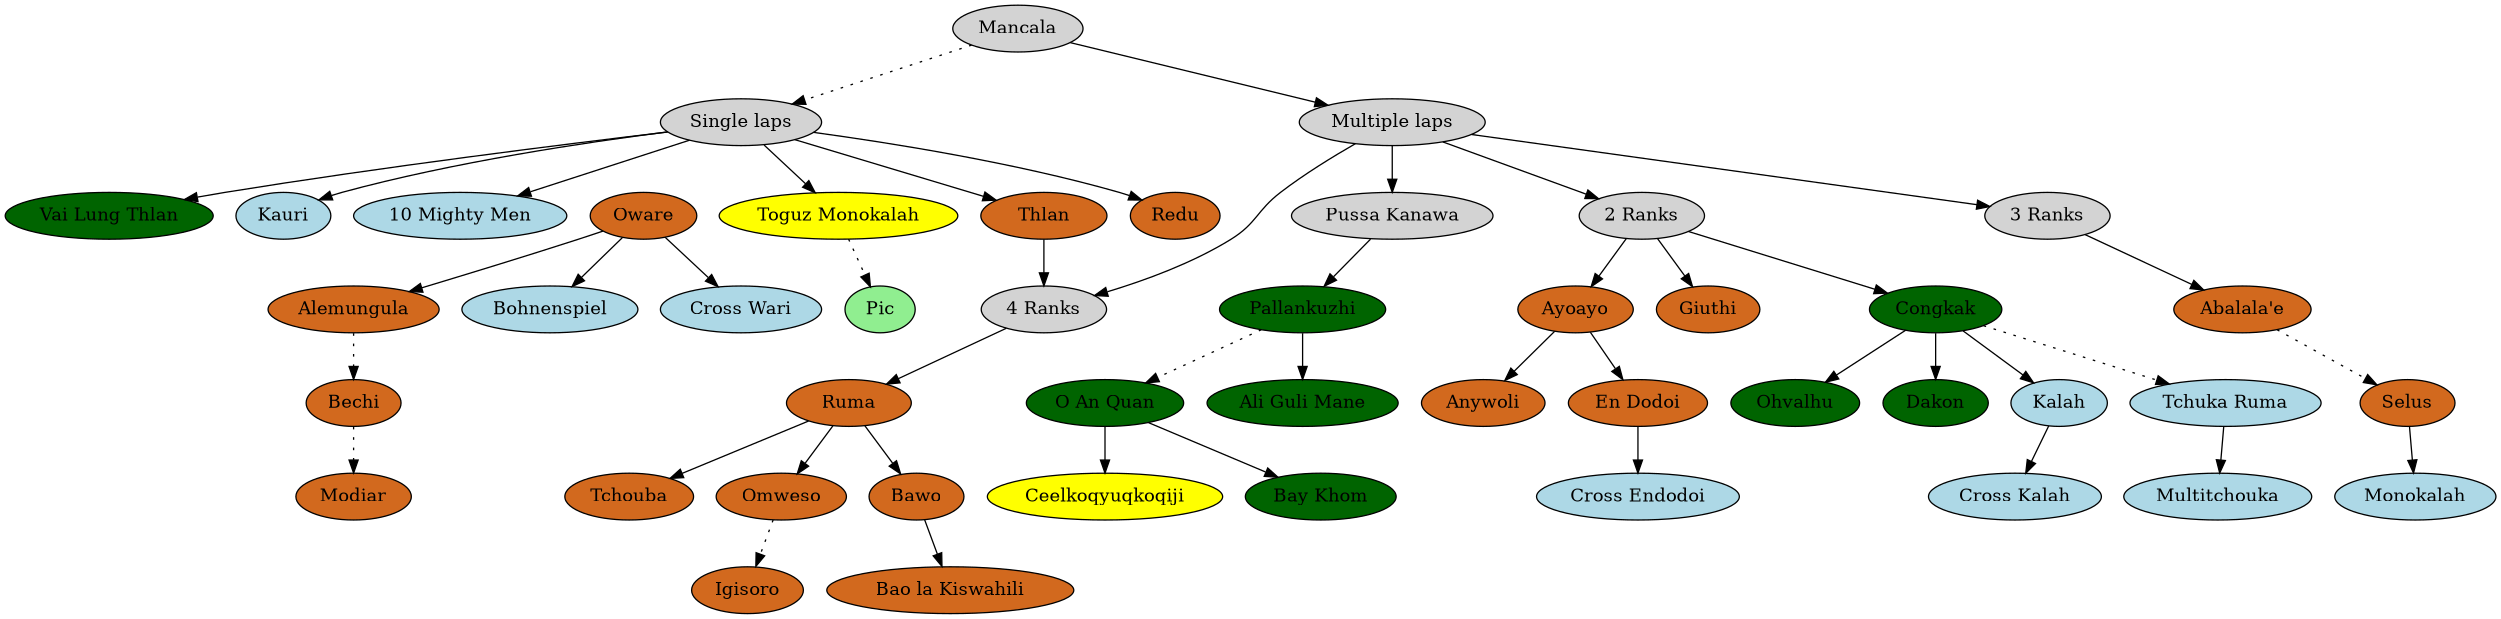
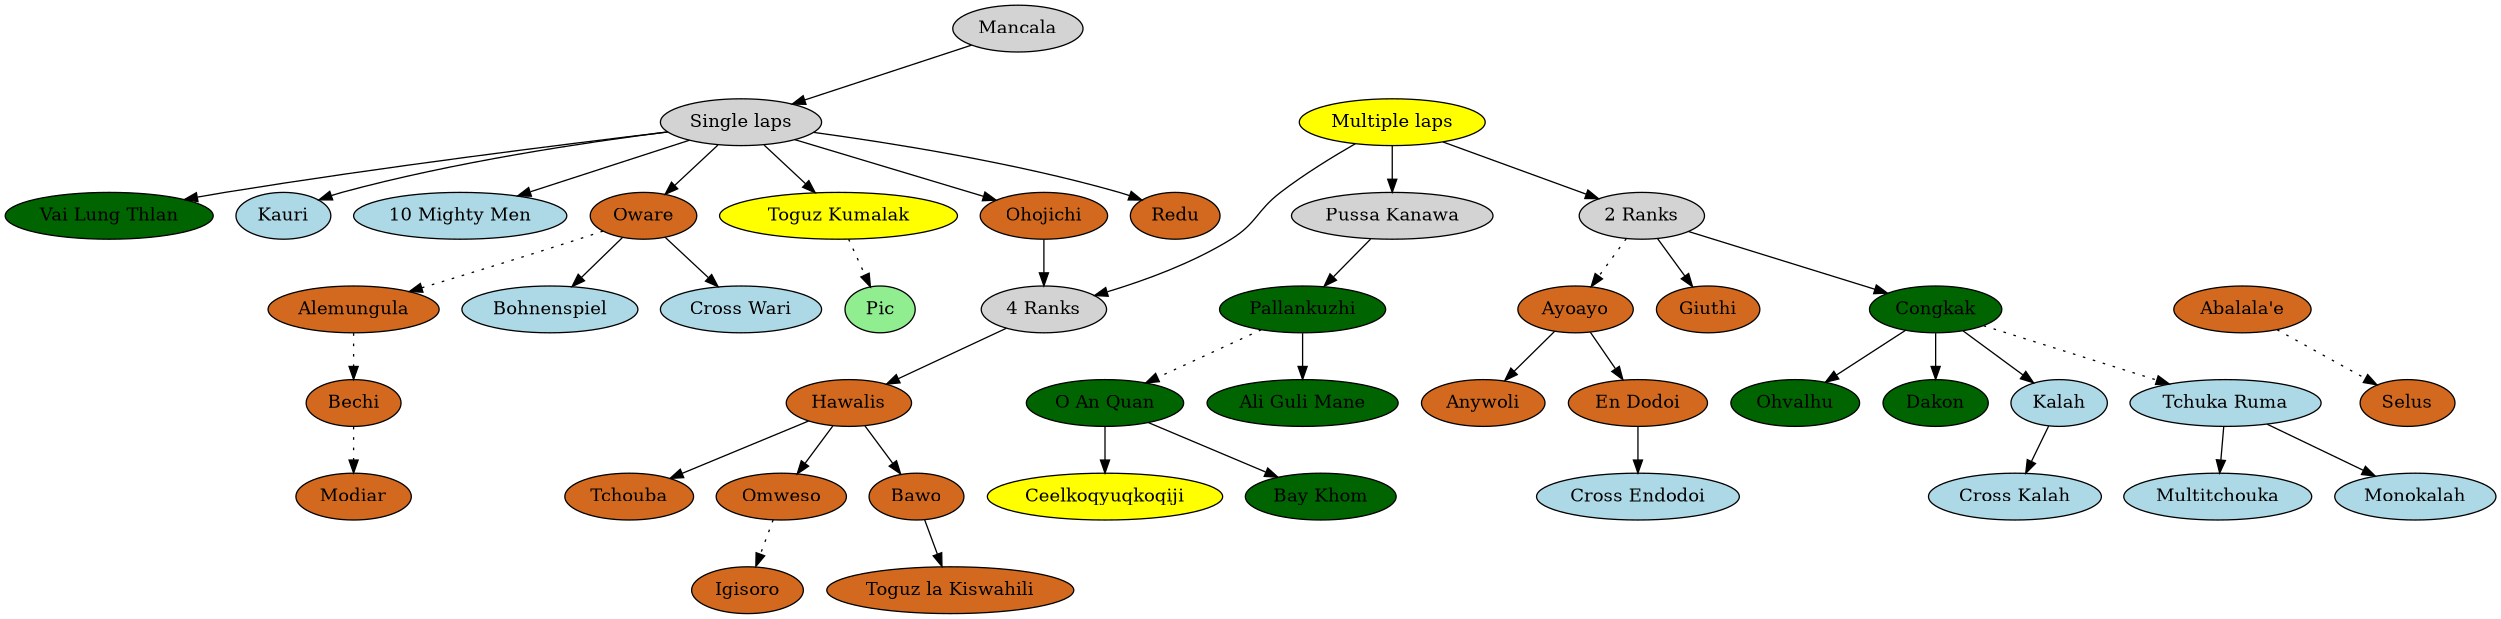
(1193, 72) -> none
(888, 73) -> (888, 73)
(1392, 122) -> (1392, 122)
none -> (696, 165)
(838, 216) -> (838, 216)
(1044, 216) -> (1044, 216)
(2047, 216) -> none
(1613, 257) -> (1613, 257)
(513, 260) -> (513, 260)
(849, 403) -> (849, 403)
(2411, 443) -> (2315, 447)
(950, 590) -> (950, 590)
